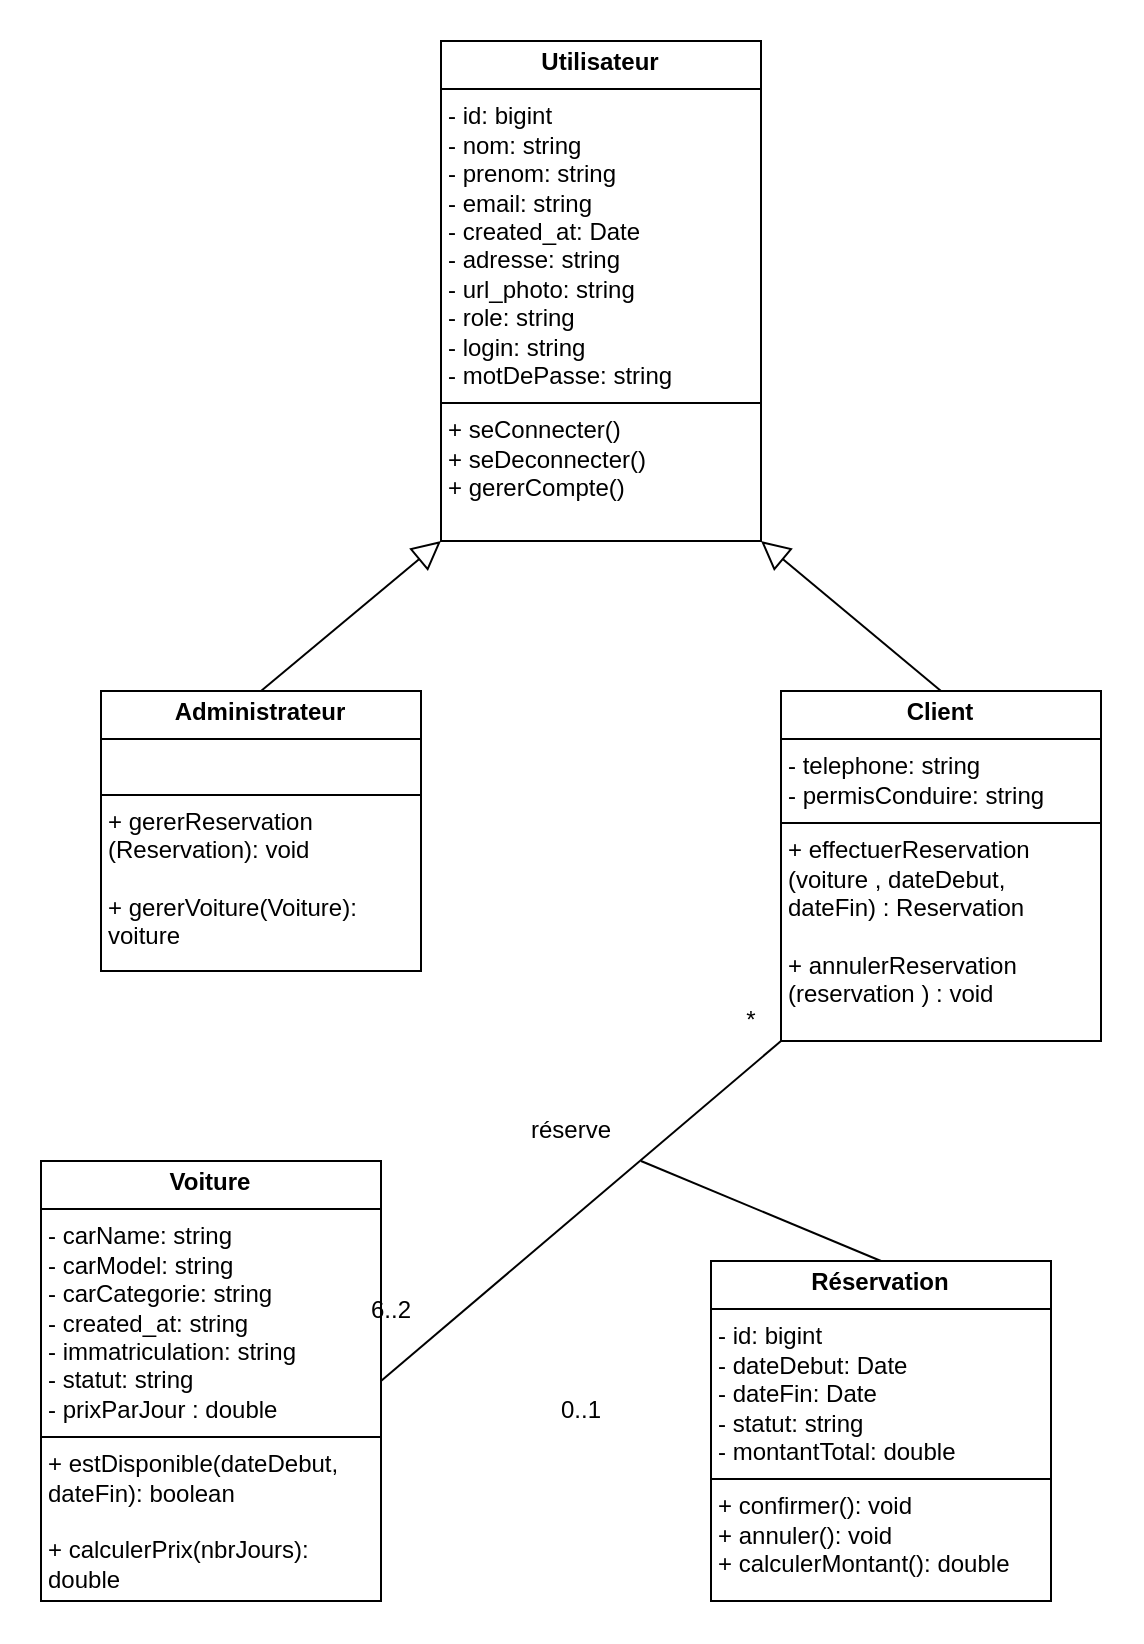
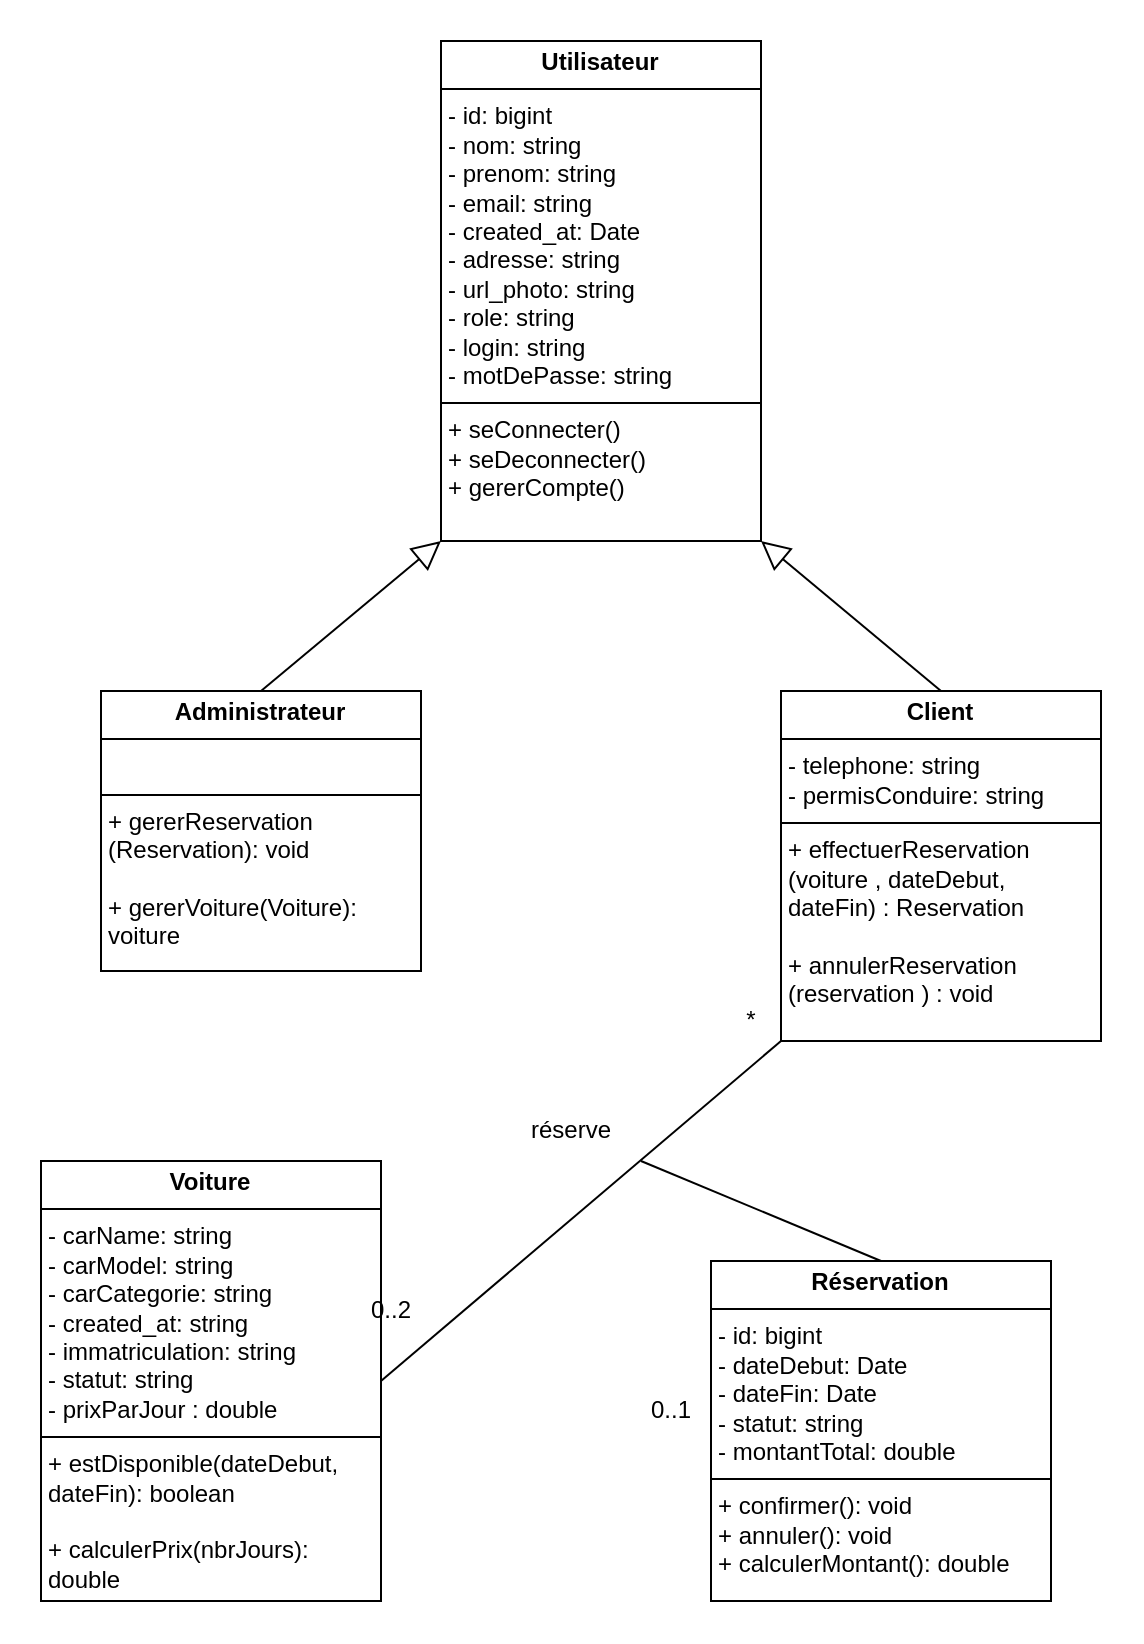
(392, 1311) -> (392, 1311)
(581, 1411) -> (671, 1411)
